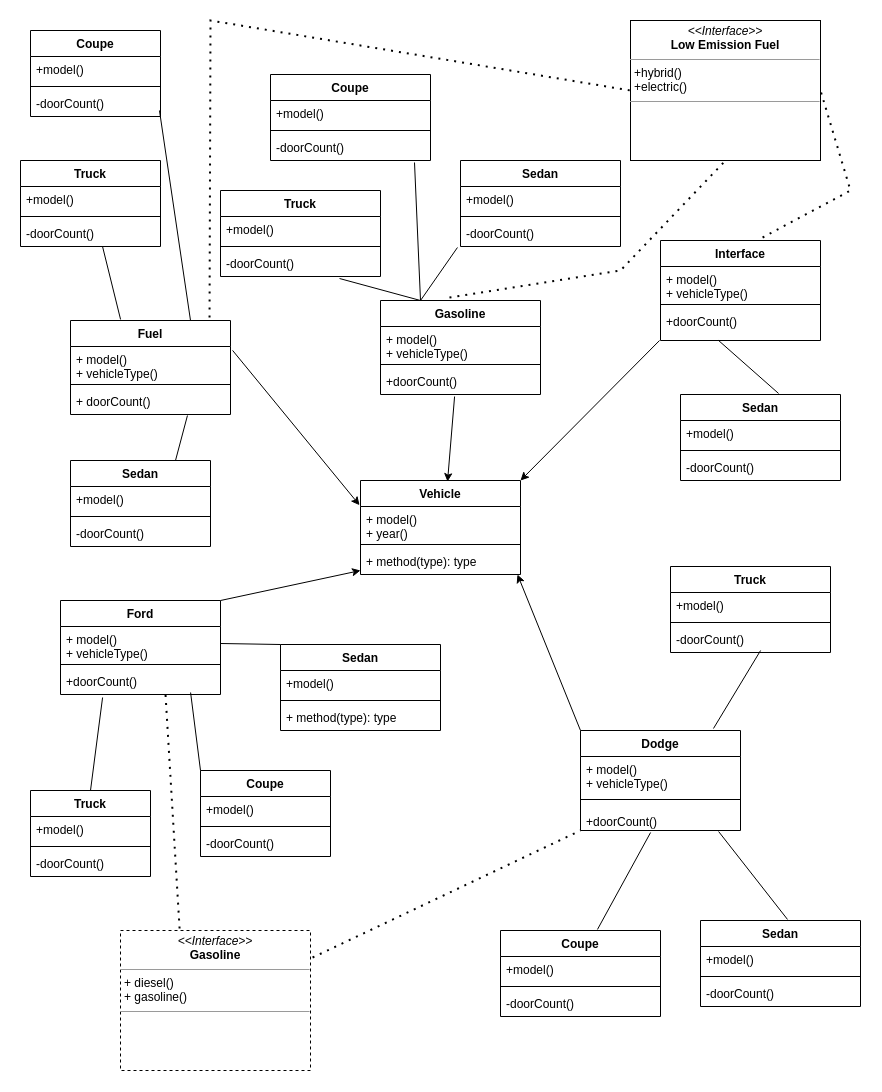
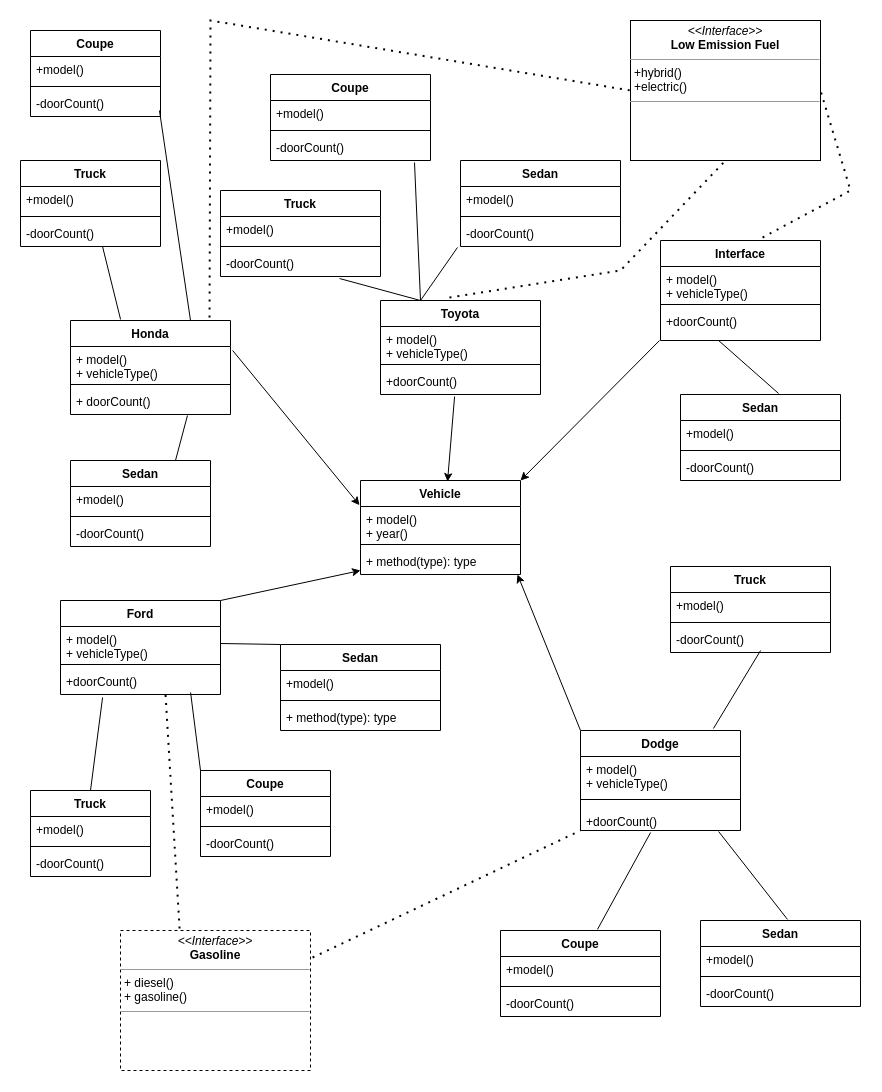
(461, 315) -> (461, 315)
(151, 335) -> (151, 335)
